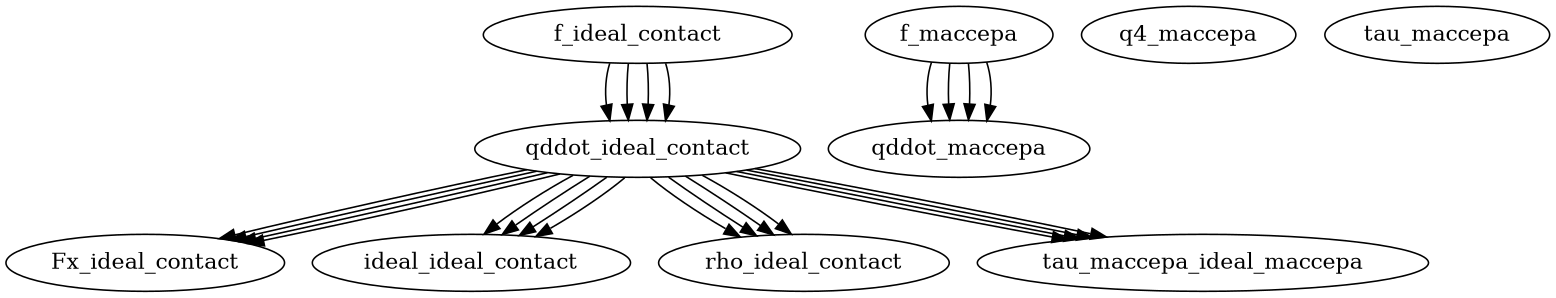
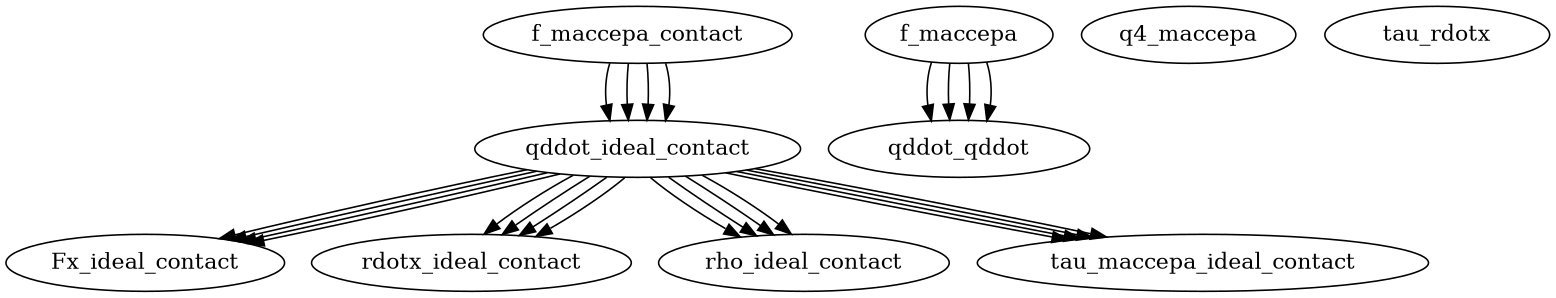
(638, 35) -> (638, 35)
(1437, 35) -> (1437, 35)
(959, 149) -> (959, 149)
(471, 263) -> (471, 263)
(1203, 263) -> (1203, 263)
